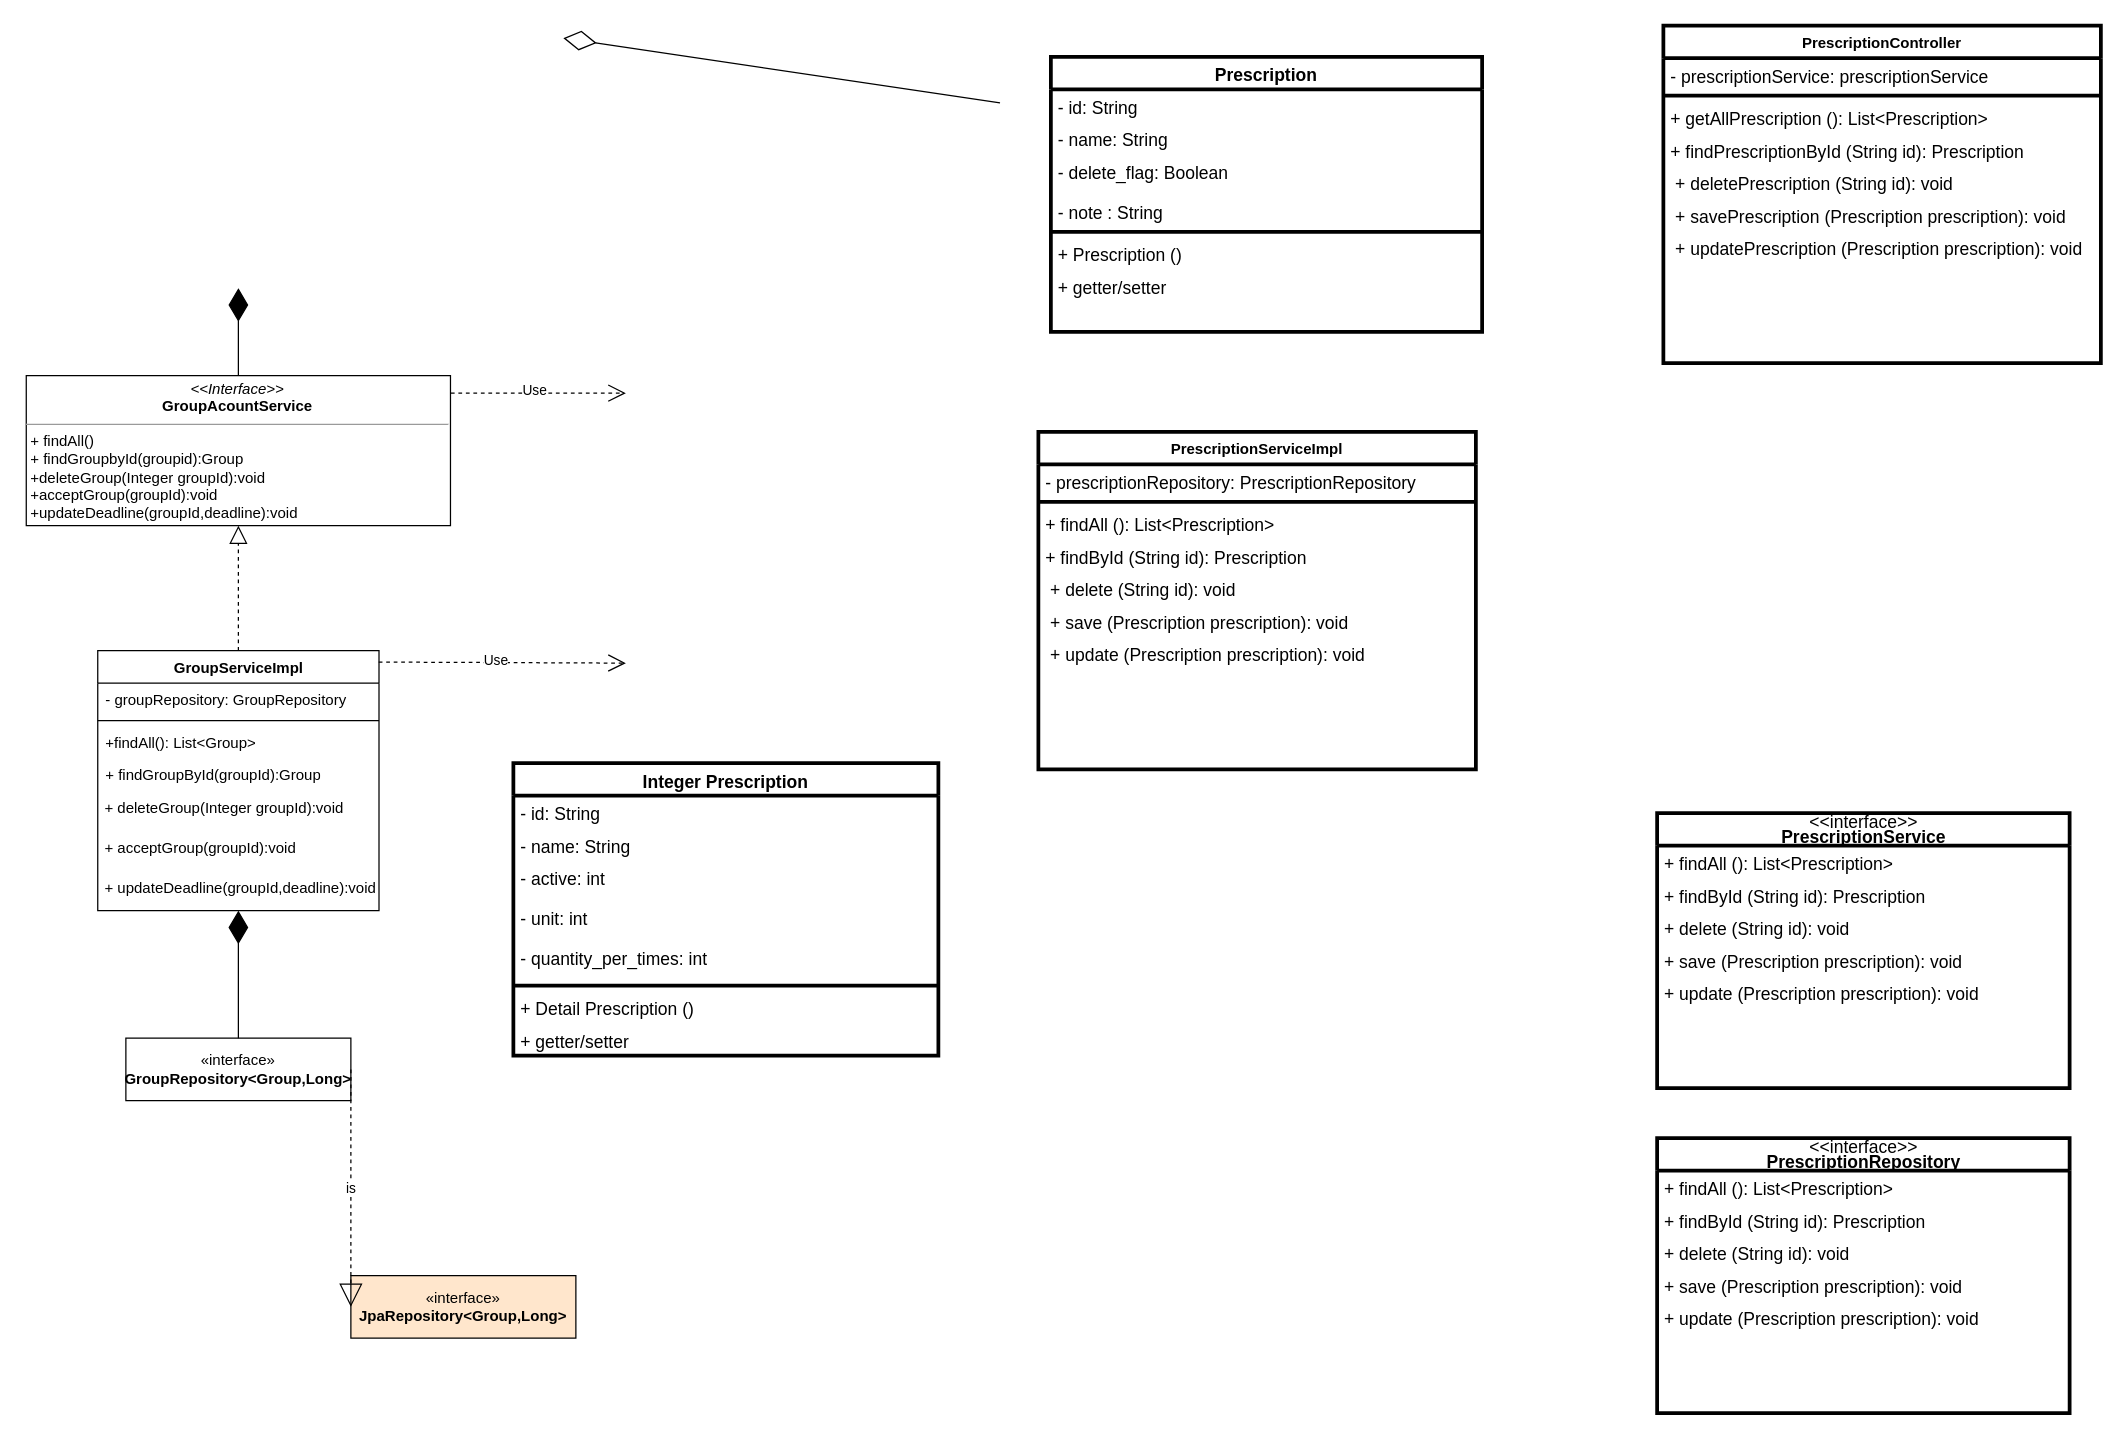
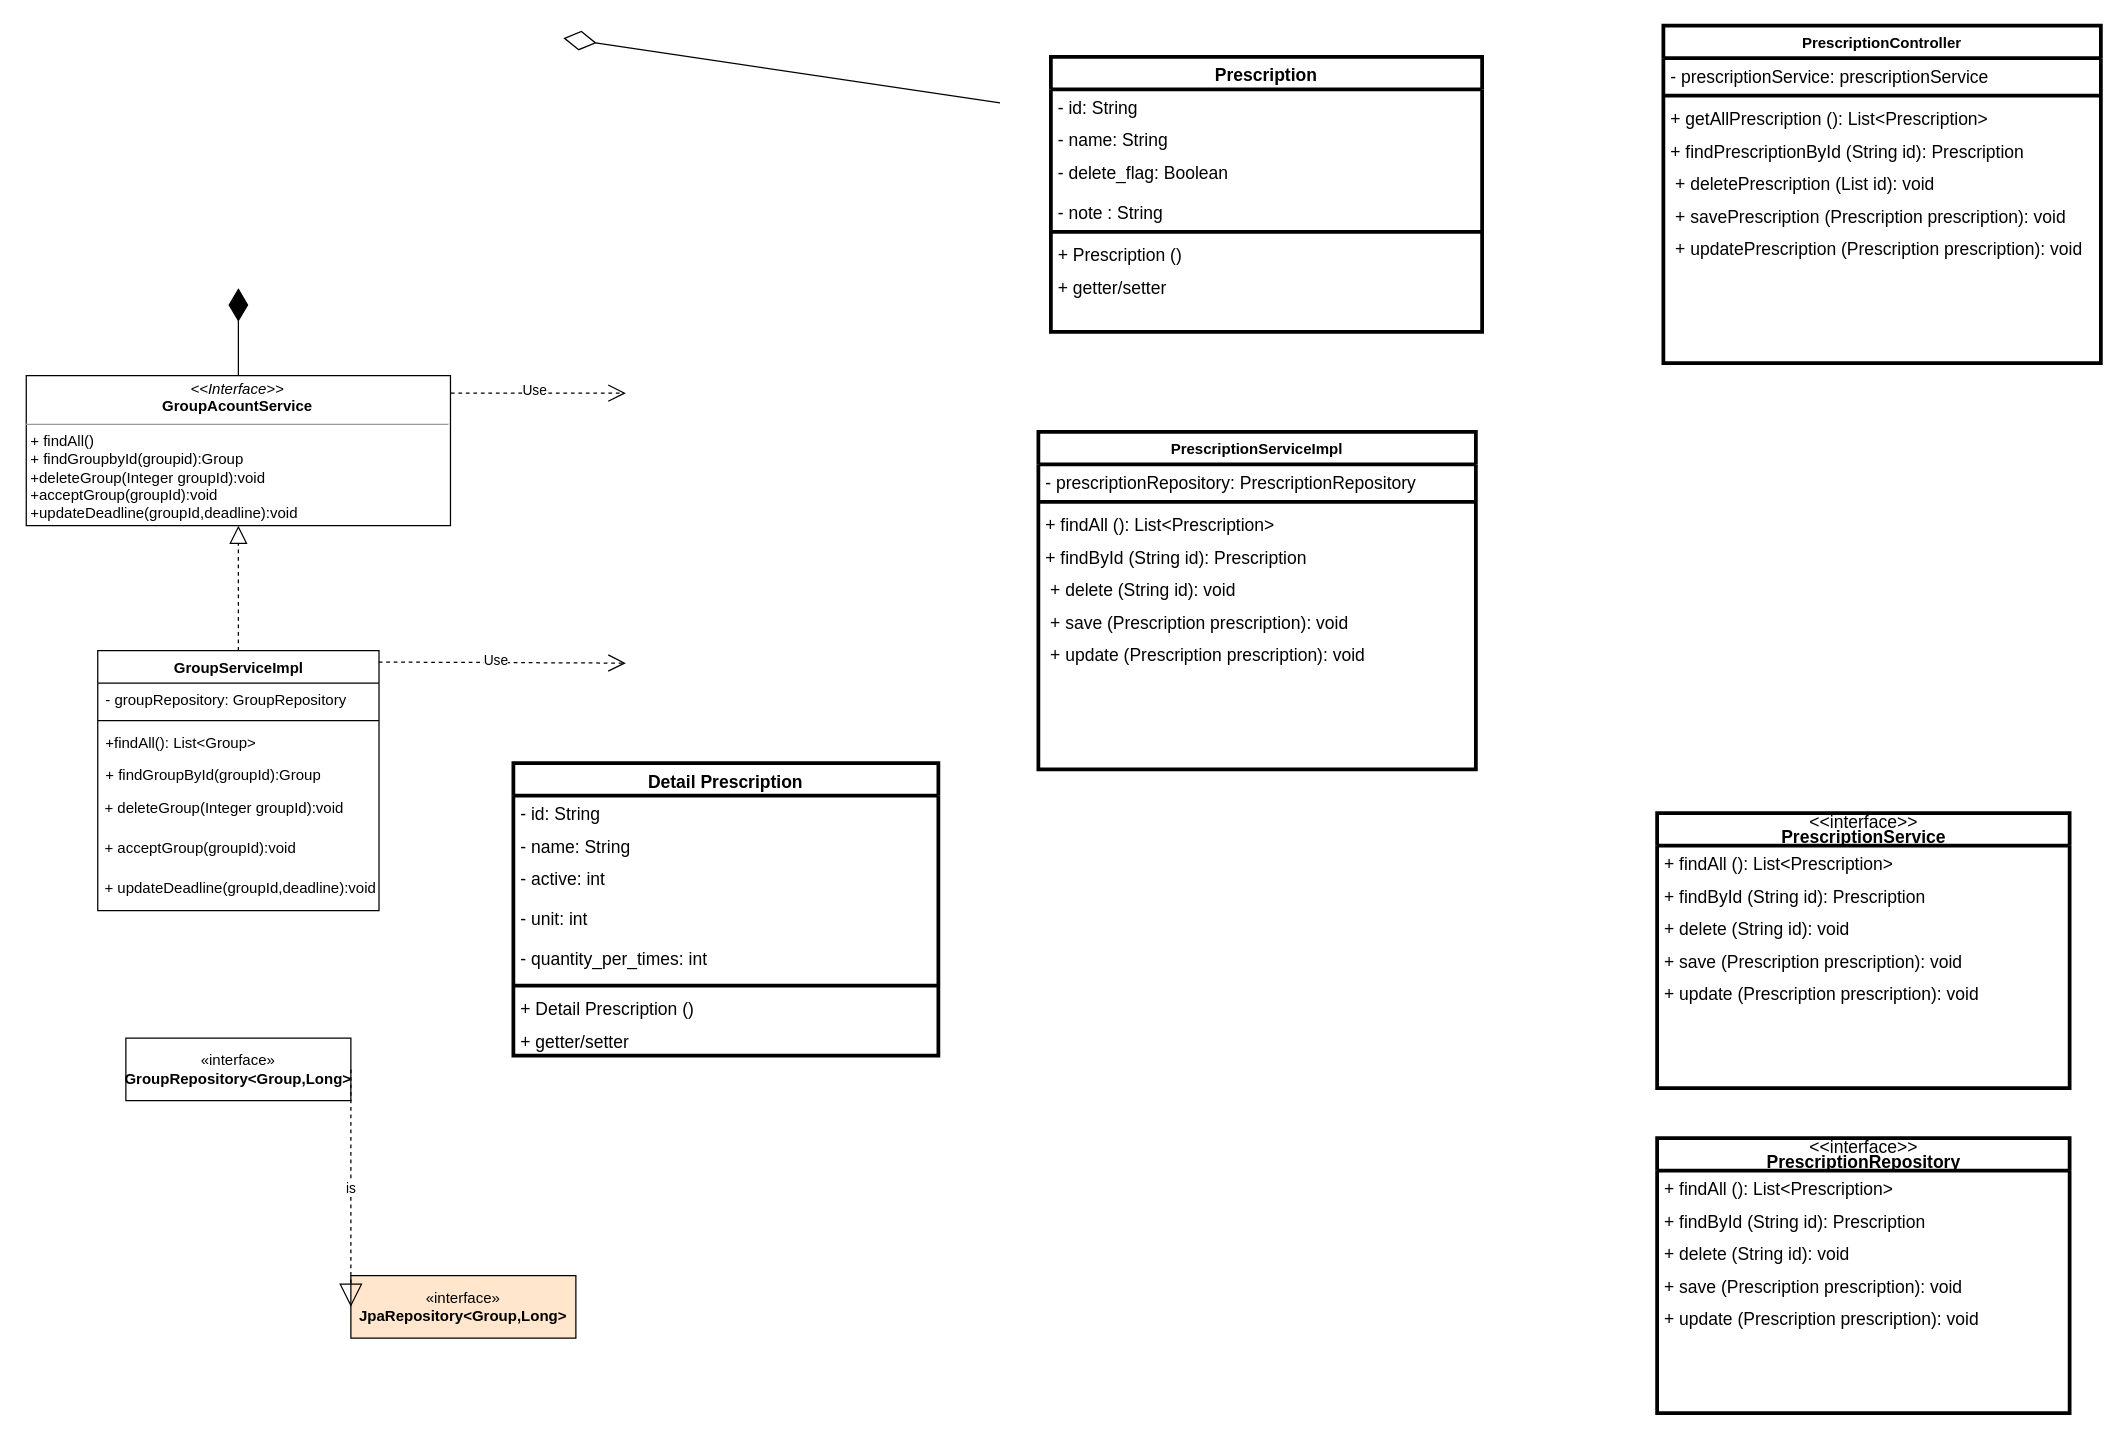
(1831, 184) -> (1821, 184)
(725, 782) -> (725, 782)
(238, 991) -> none
